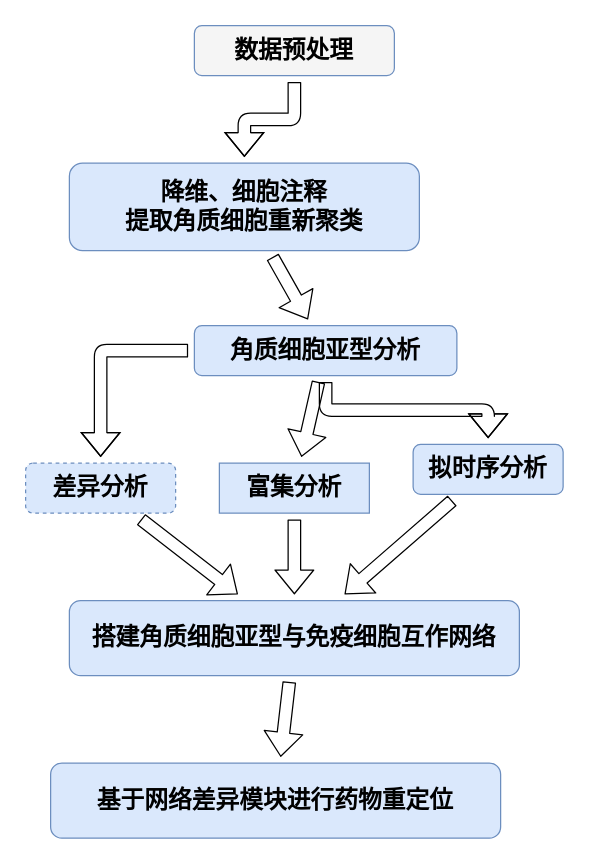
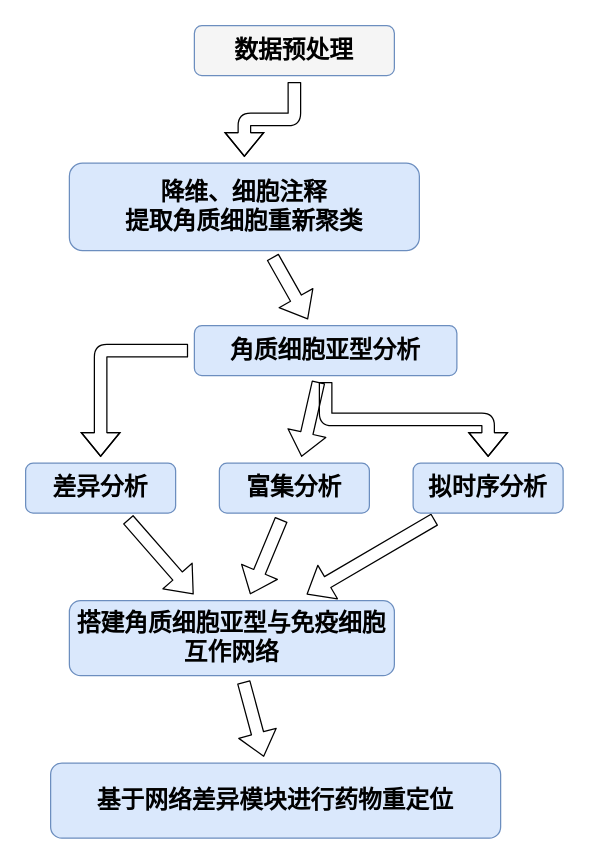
(488, 469) -> (488, 488)
(101, 488) -> (101, 488)
(294, 488) -> (294, 488)
(294, 638) -> (232, 638)
